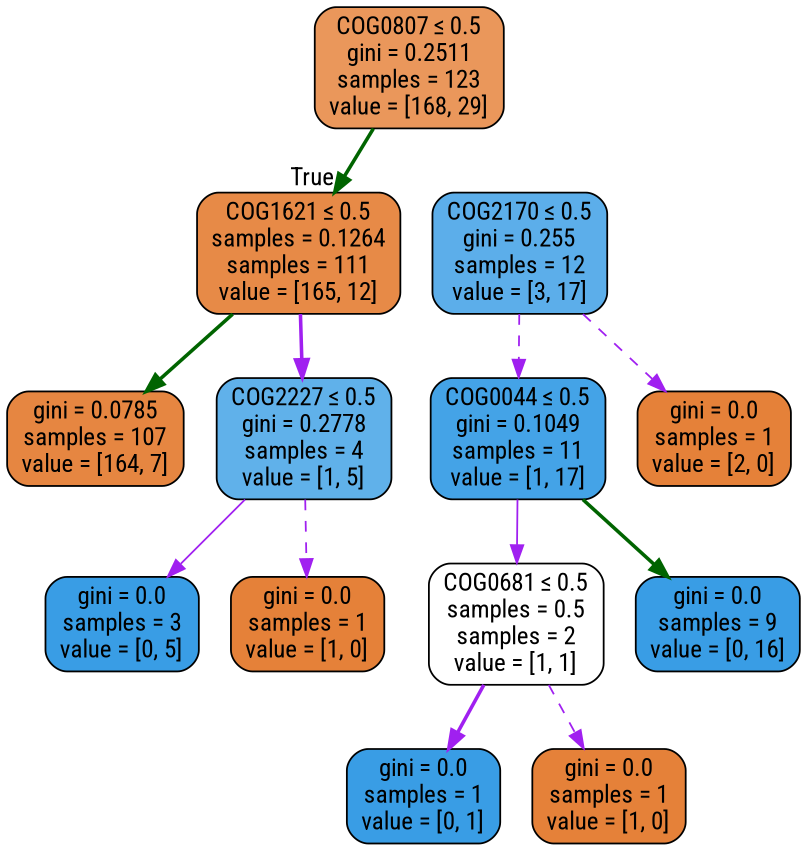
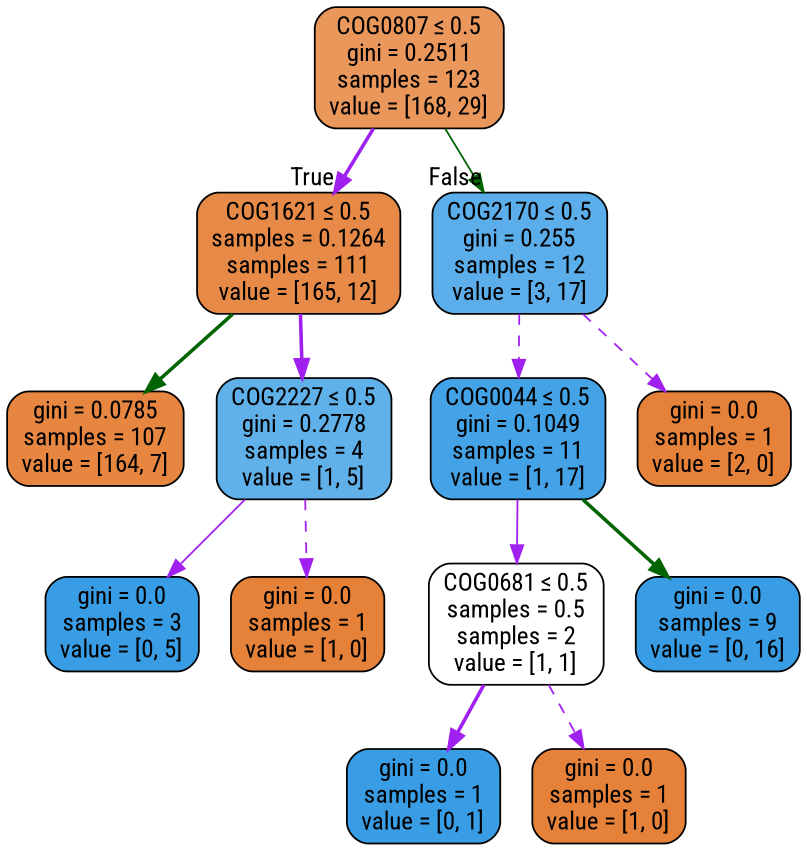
(359, 153) -> (359, 153)
none -> (460, 153)
